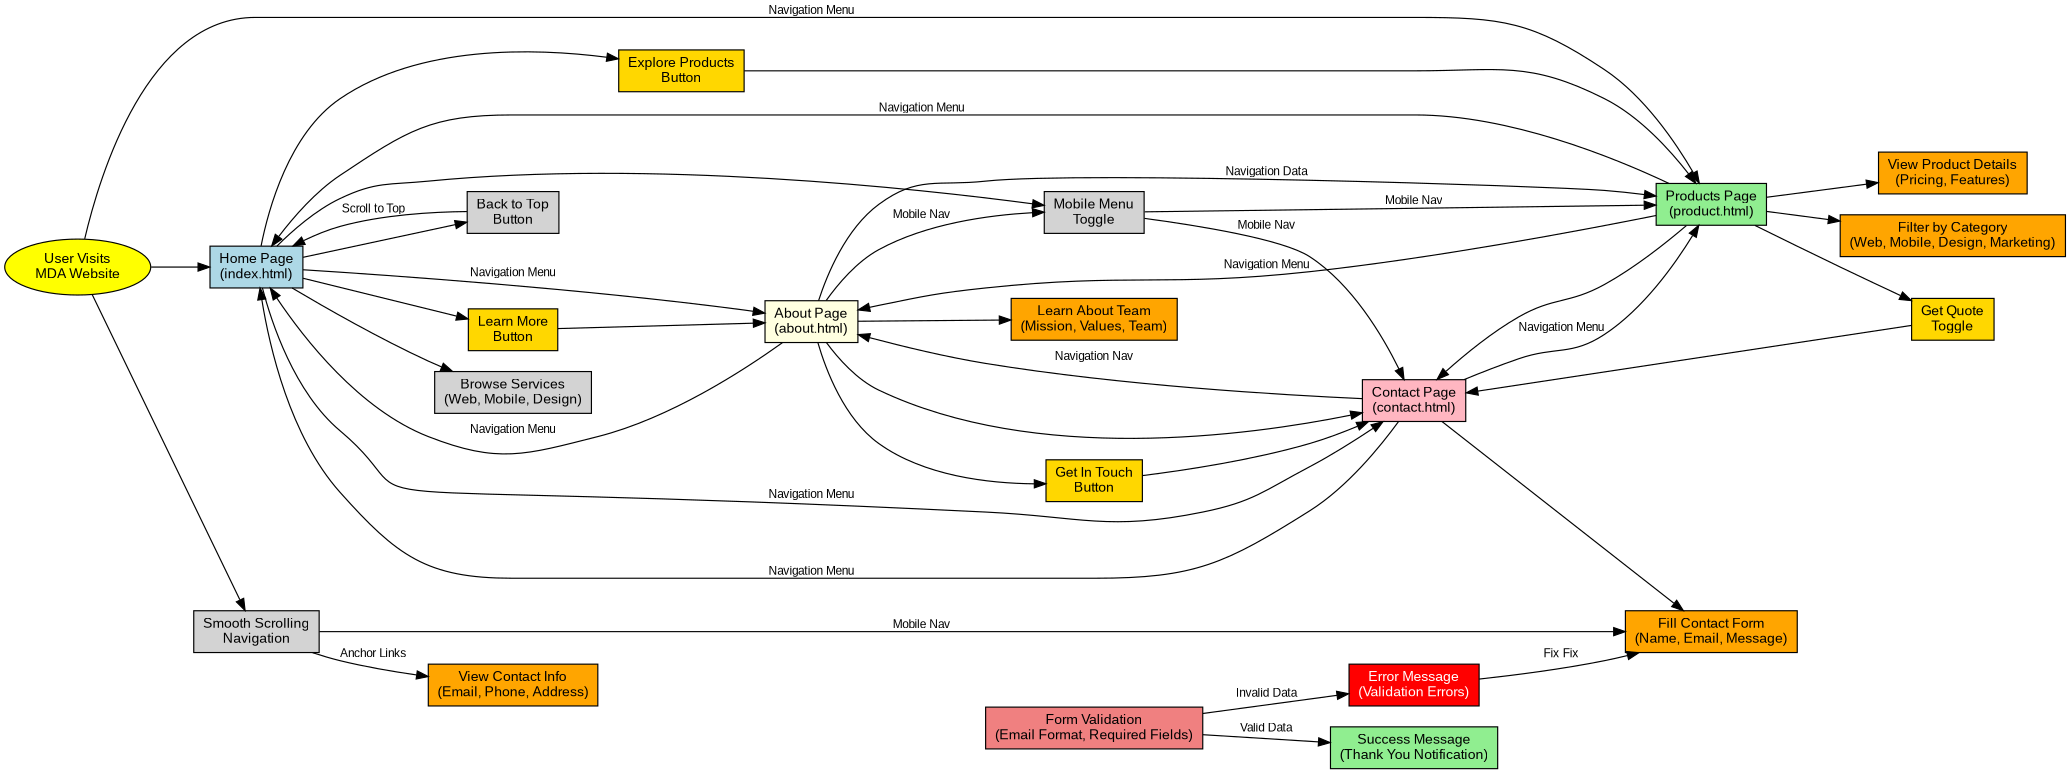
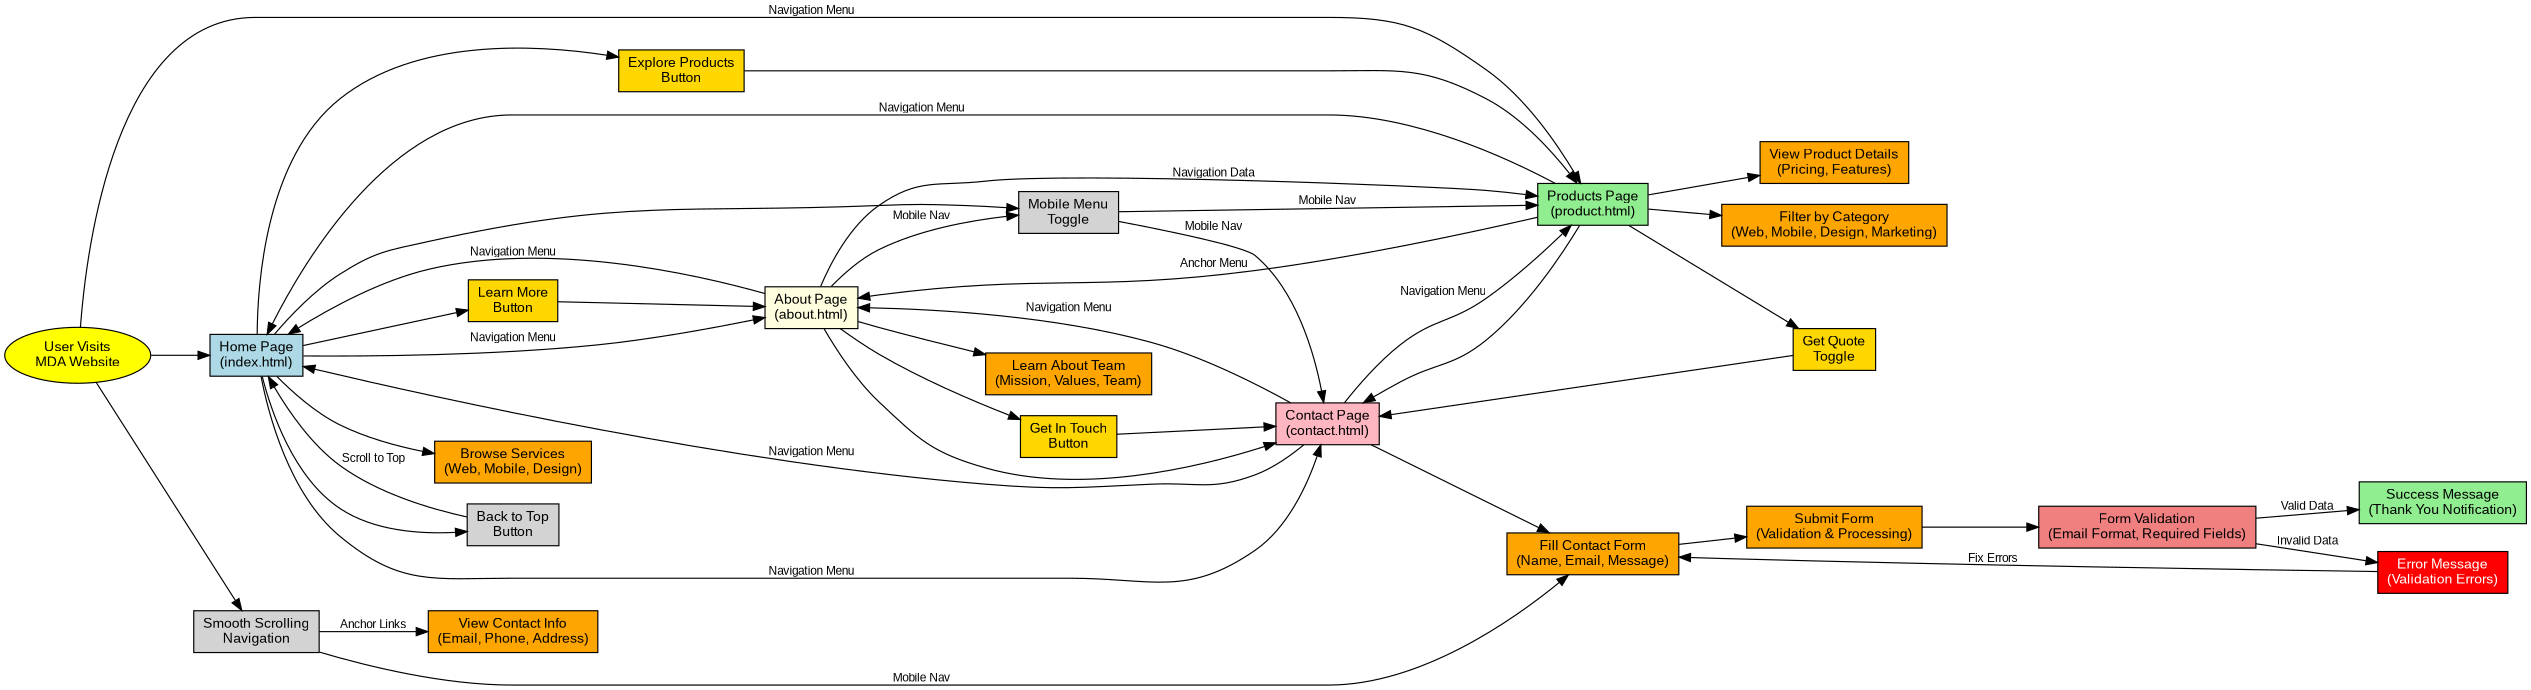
(1267, 265) -> (1214, 264)
(1094, 357) -> (1069, 308)
(513, 392) -> (513, 462)
none -> (1834, 527)
(1562, 654) -> (1993, 559)
